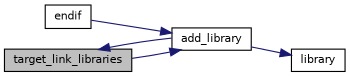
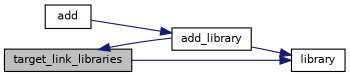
(68, 17) -> (68, 17)
(151, 55) -> (206, 60)
